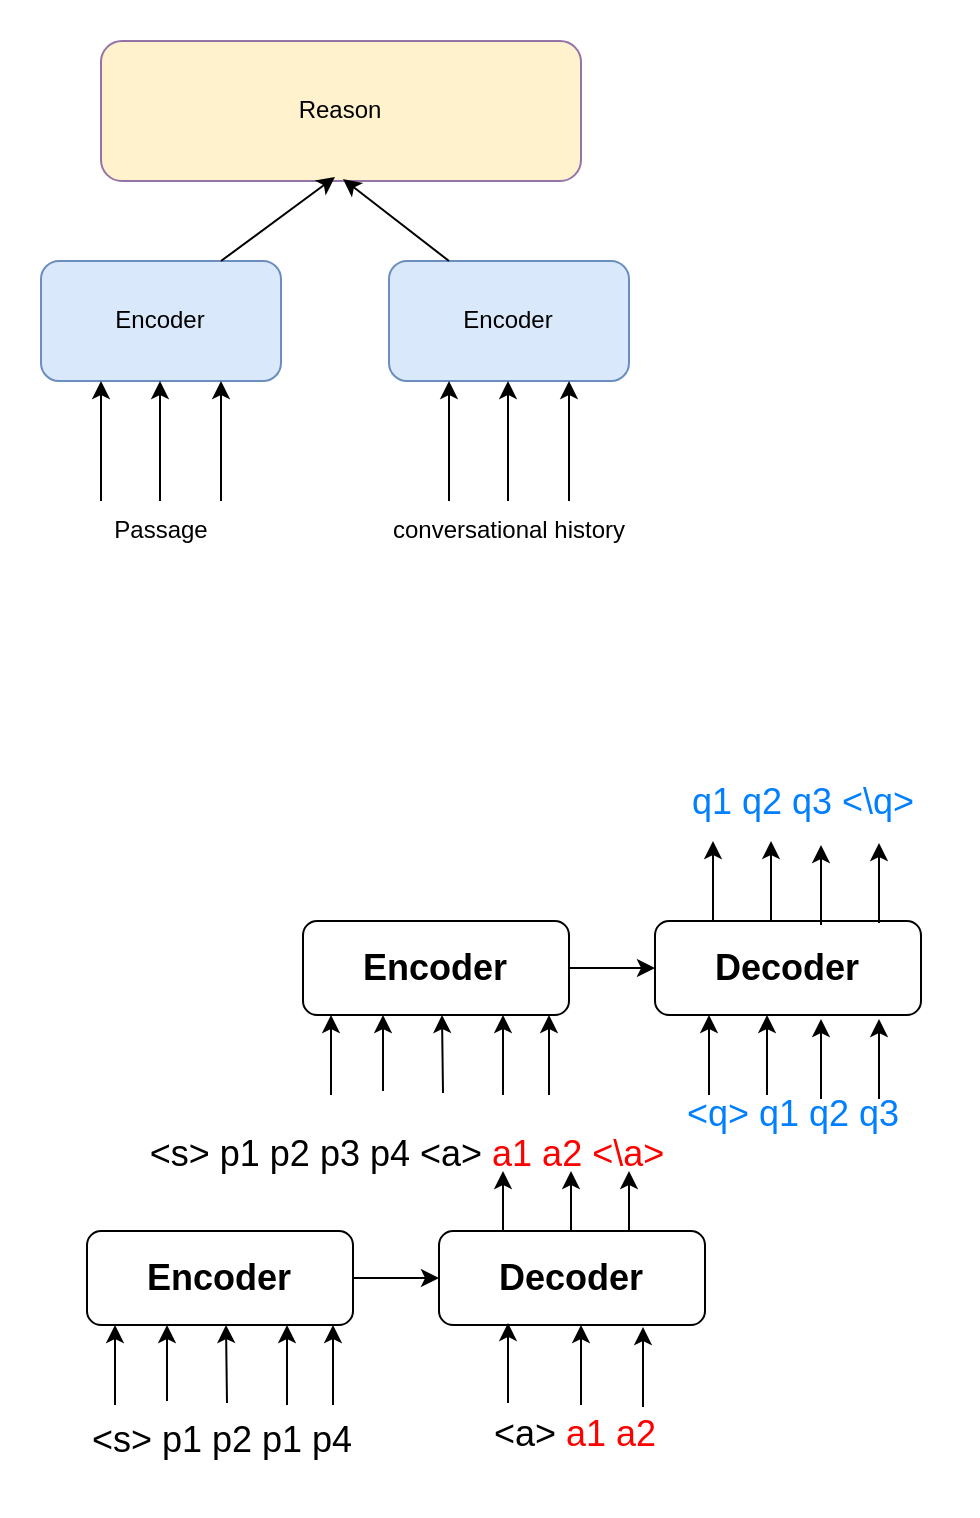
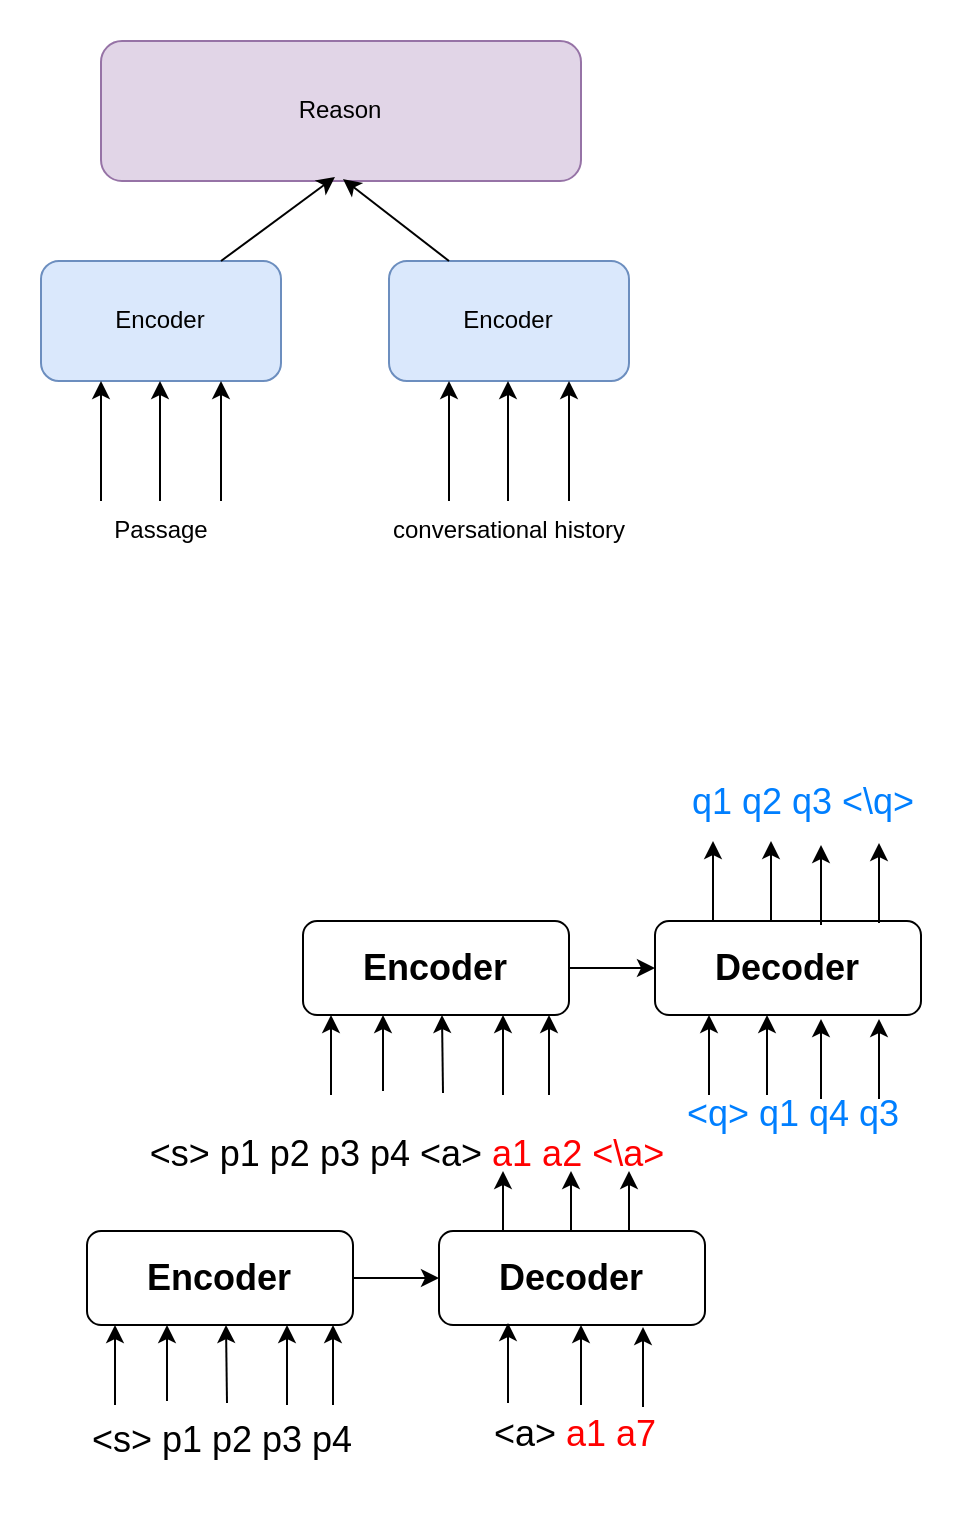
(341, 111) -> (341, 111)
(804, 1115) -> (804, 1115)
(586, 1435) -> (586, 1435)
(228, 1441) -> (228, 1441)
